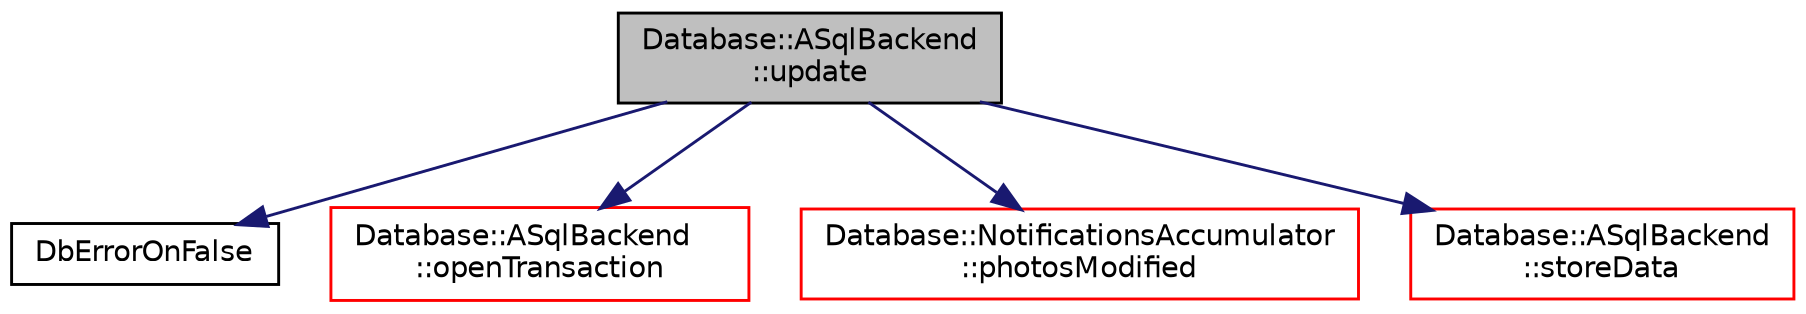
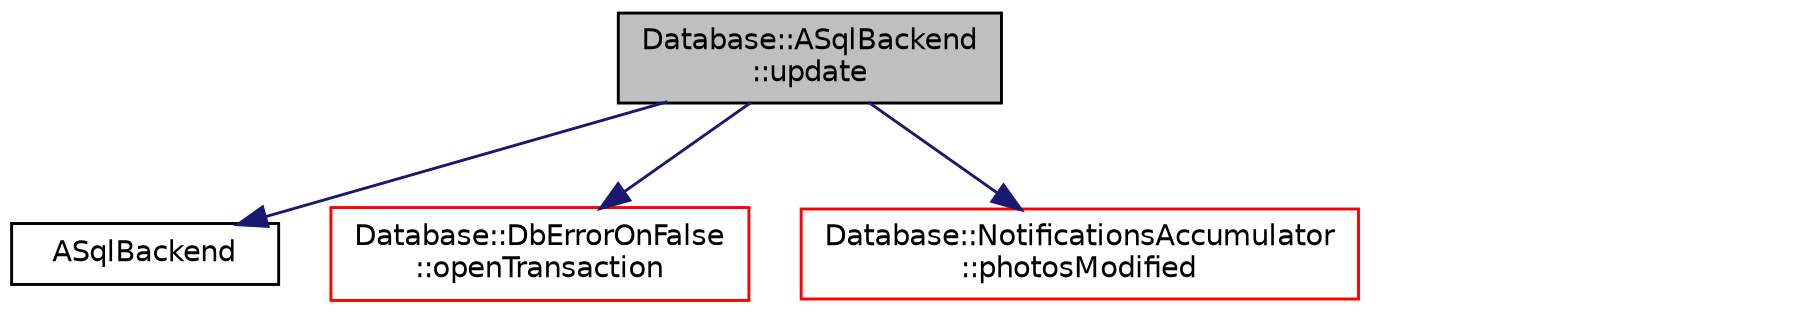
(145, 254) -> (145, 254)
(540, 254) -> (540, 254)
(1602, 254) -> none
